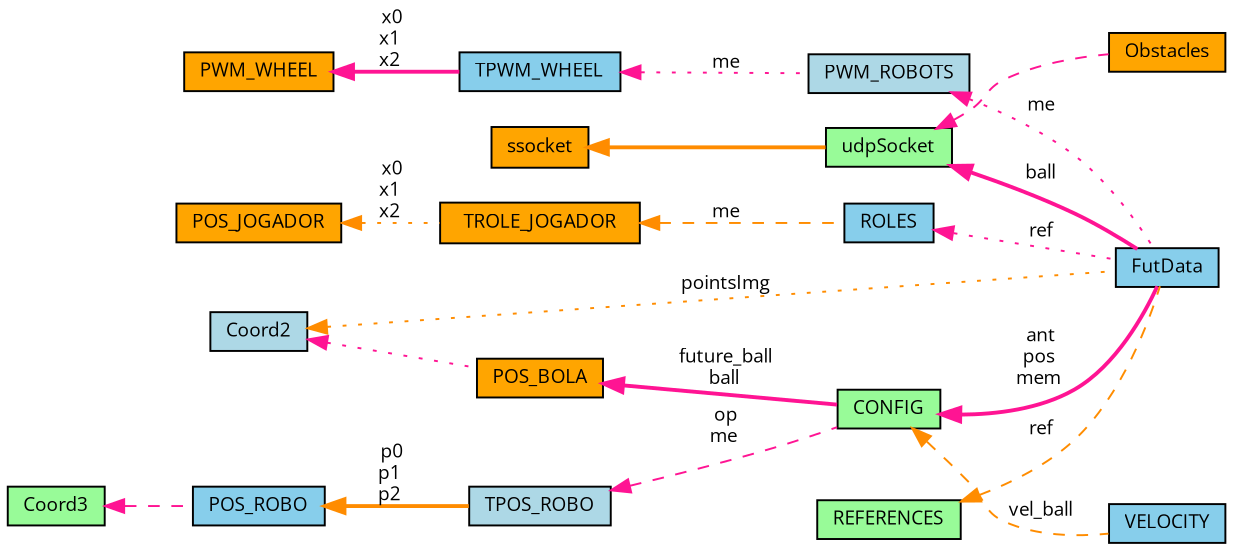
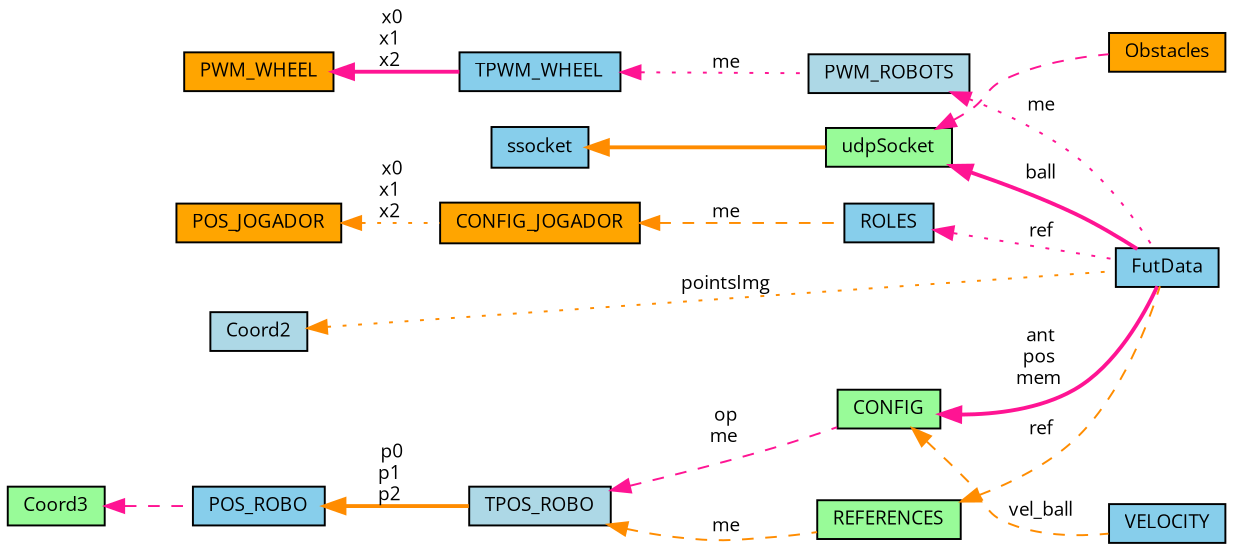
(540, 147) -> (540, 147)
(540, 223) -> (540, 223)
(540, 378) -> none
none -> (722, 540)
